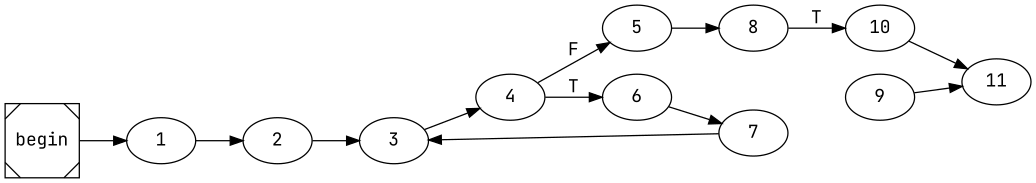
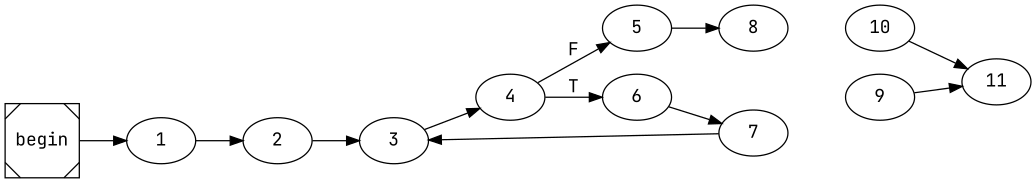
(810, 28) -> none
